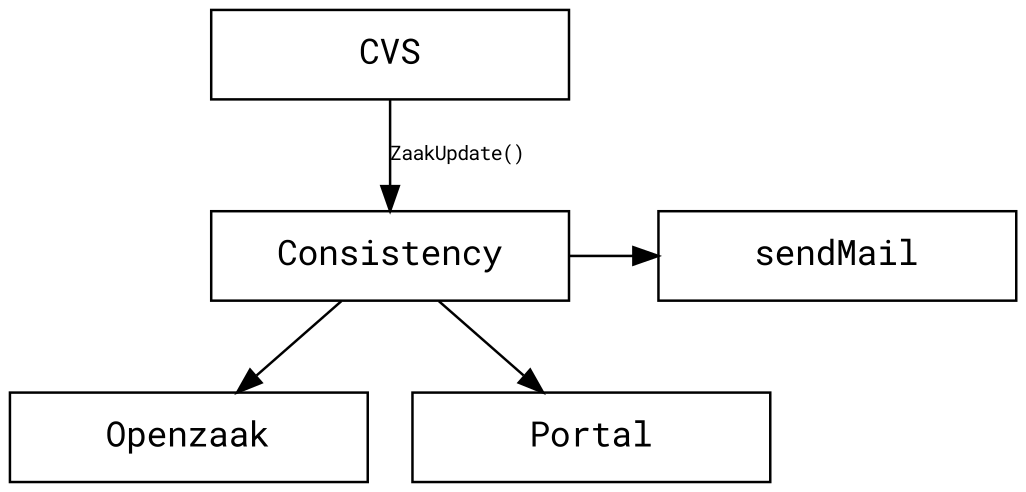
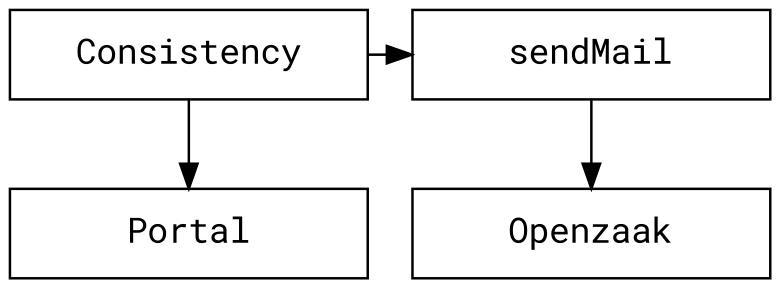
(390, 55) -> none
(299, 338) -> (591, 132)
